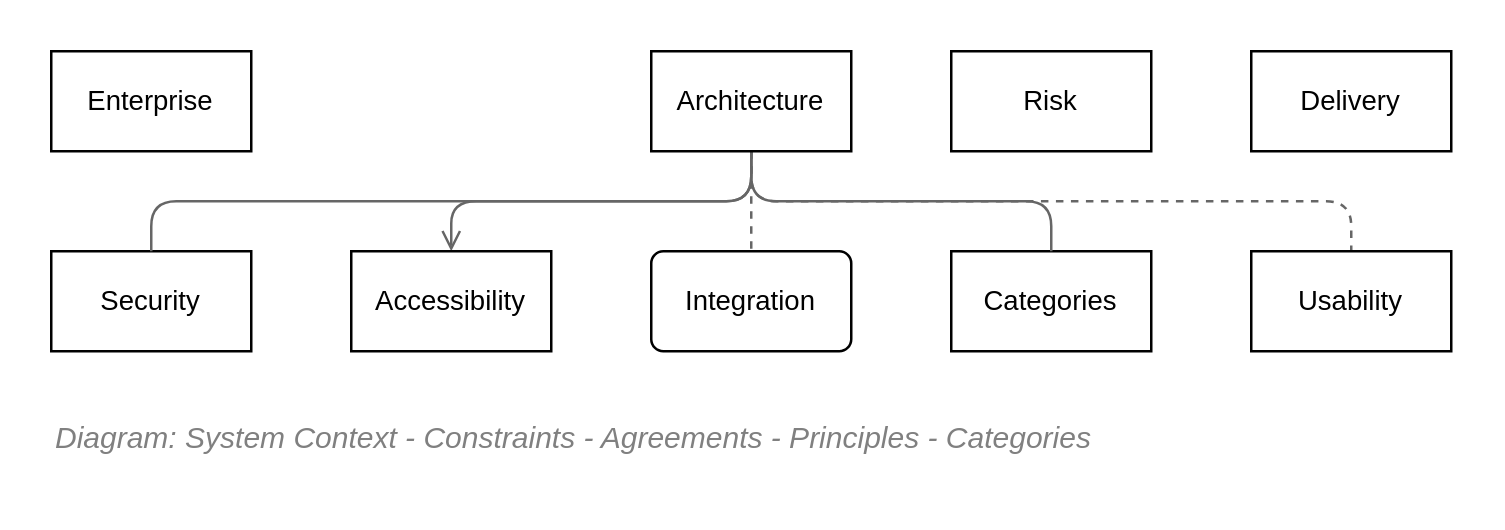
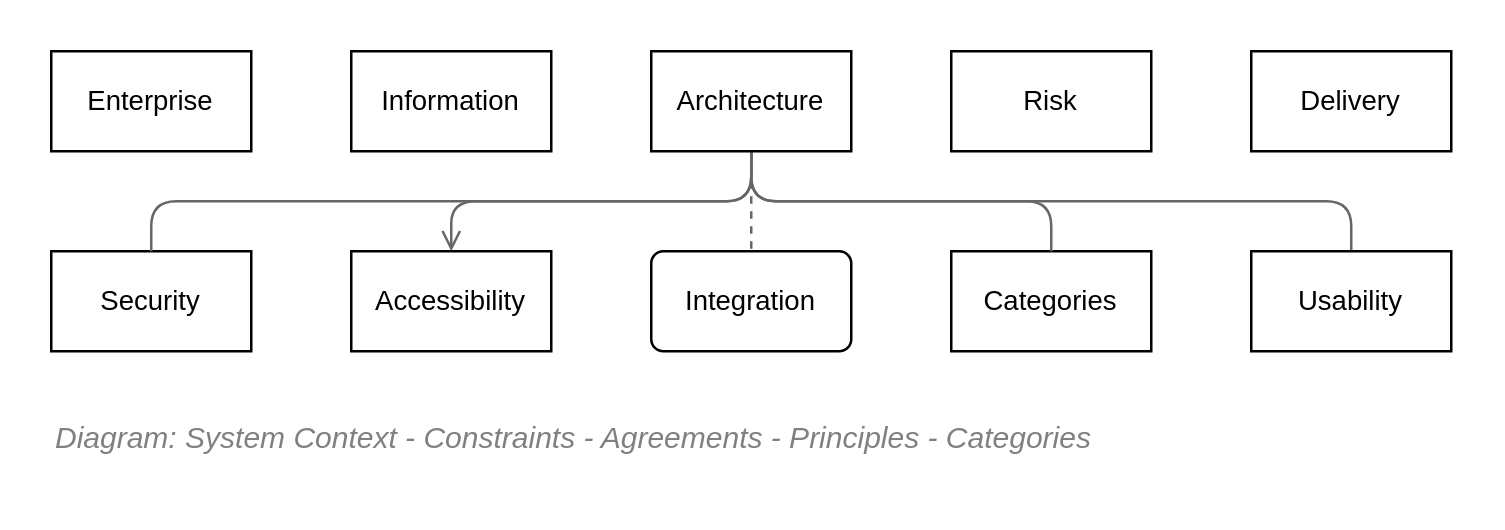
none -> (451, 101)
(1211, 201) -> (1211, 201)
